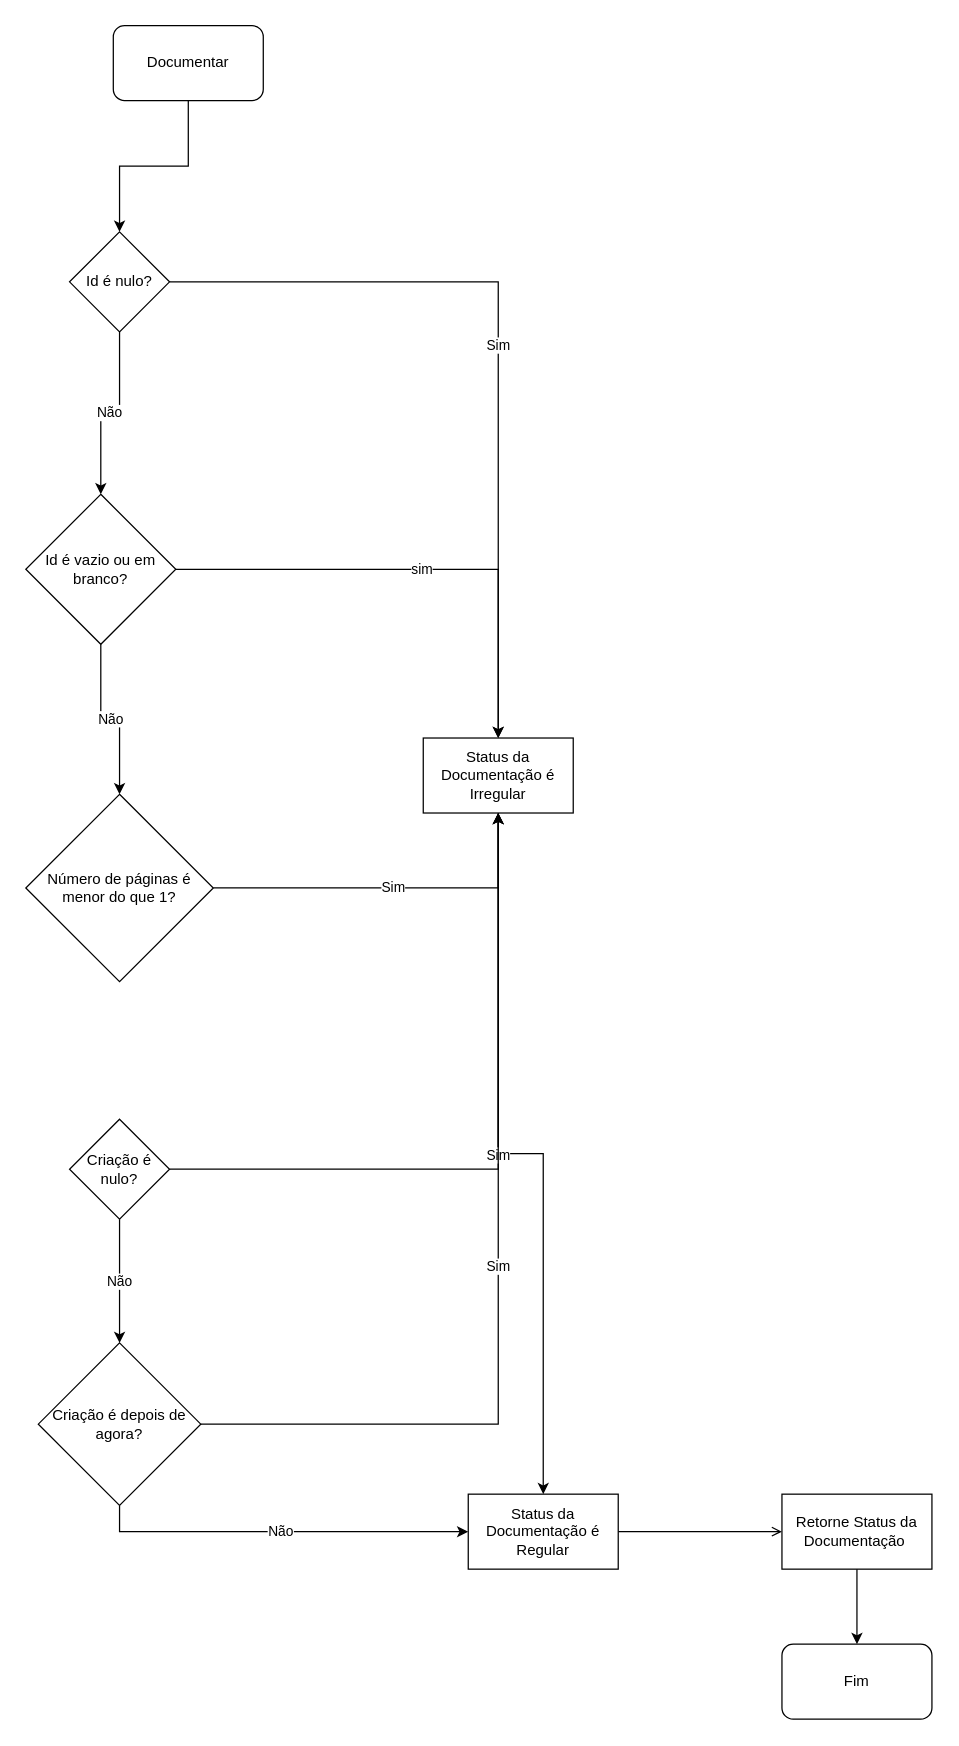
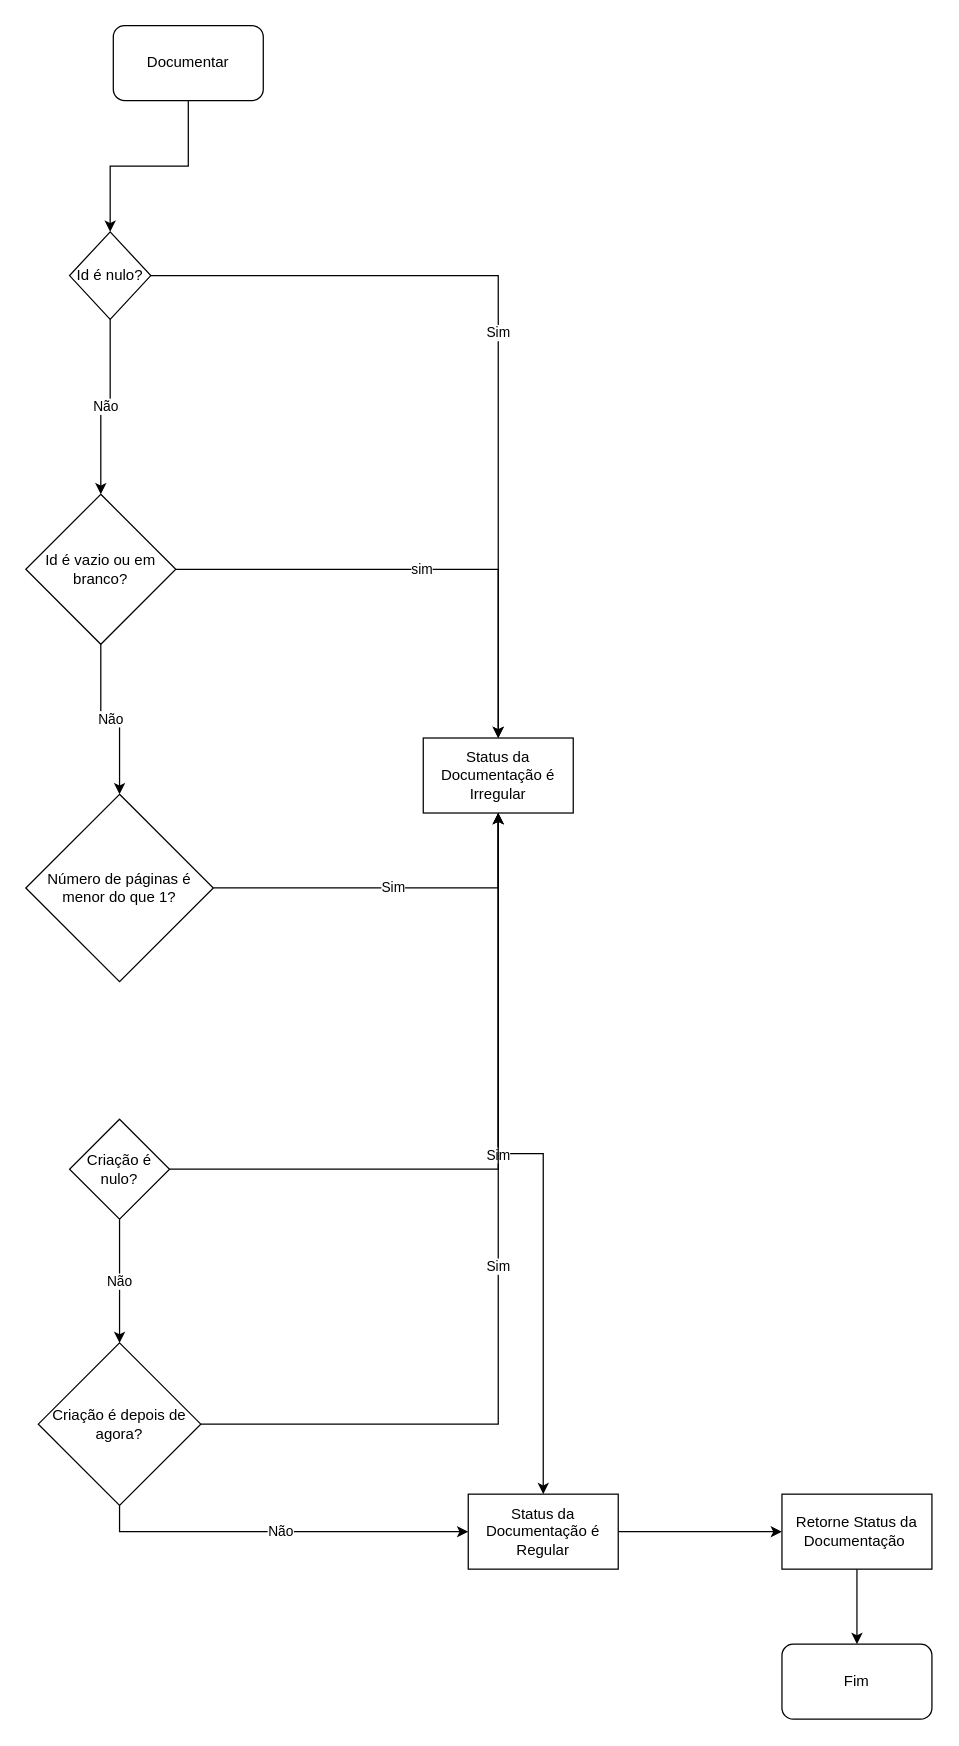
(119, 282) -> (110, 276)
(774, 1532) -> (772, 1532)
